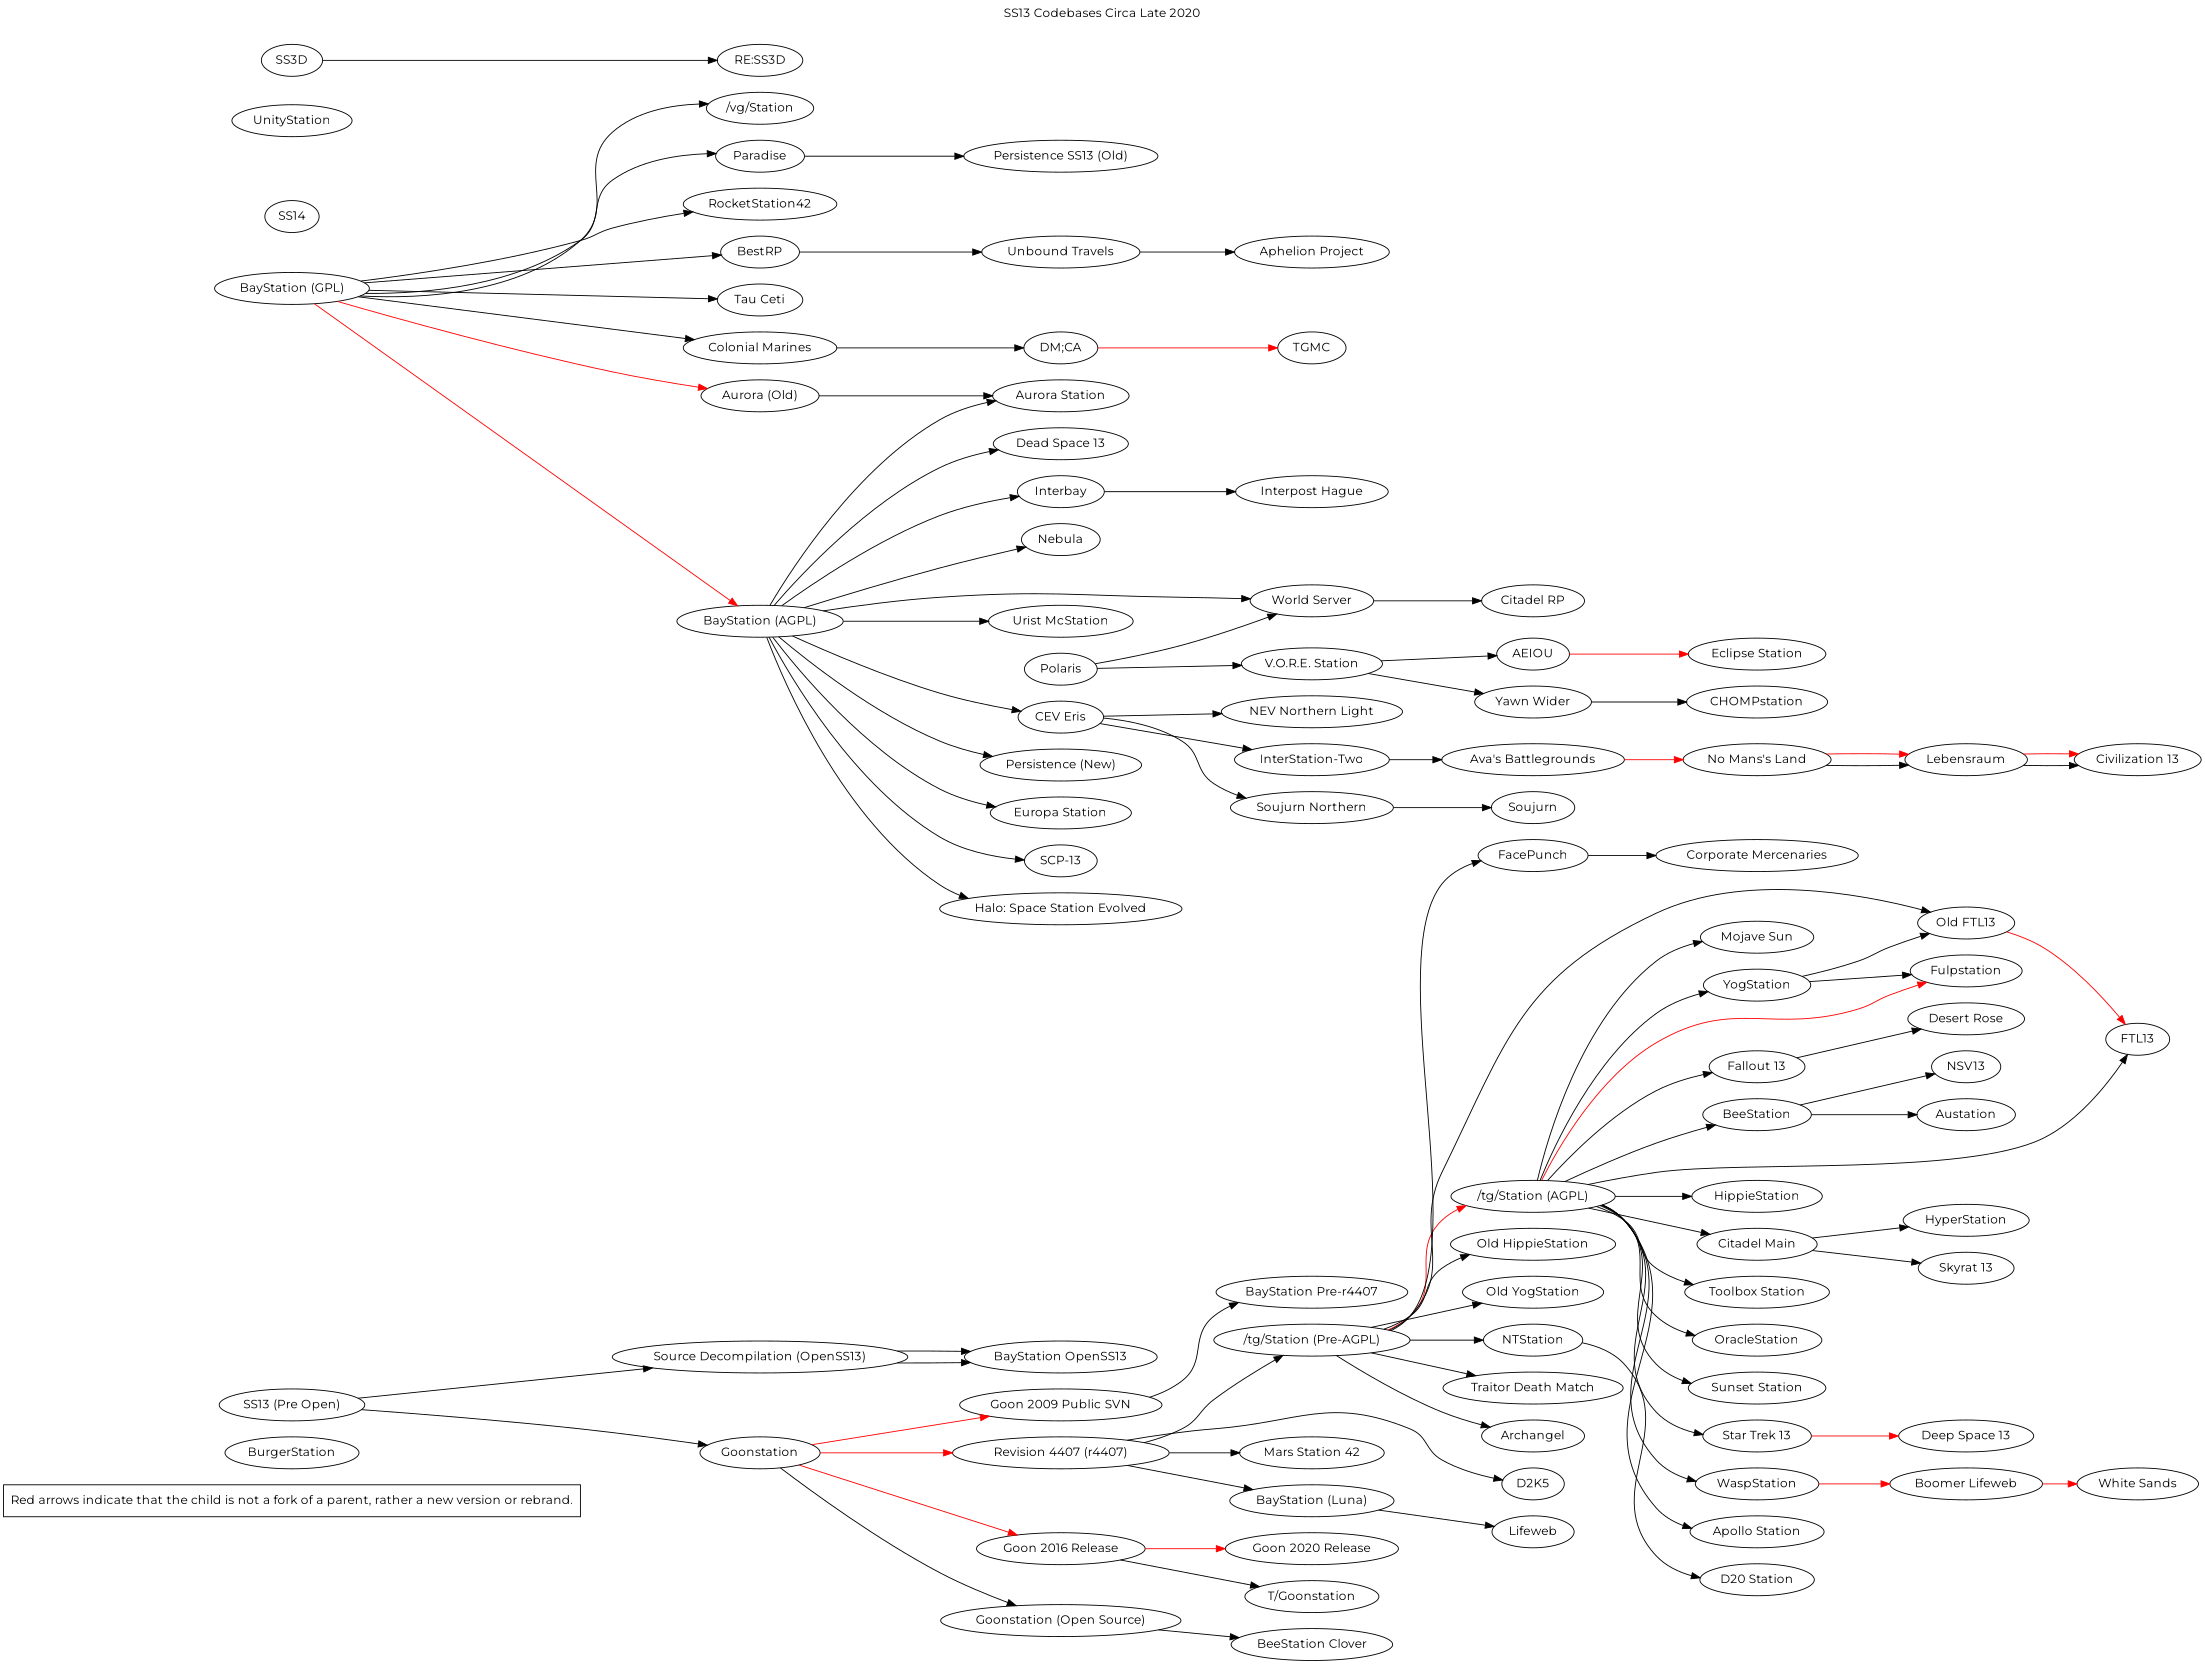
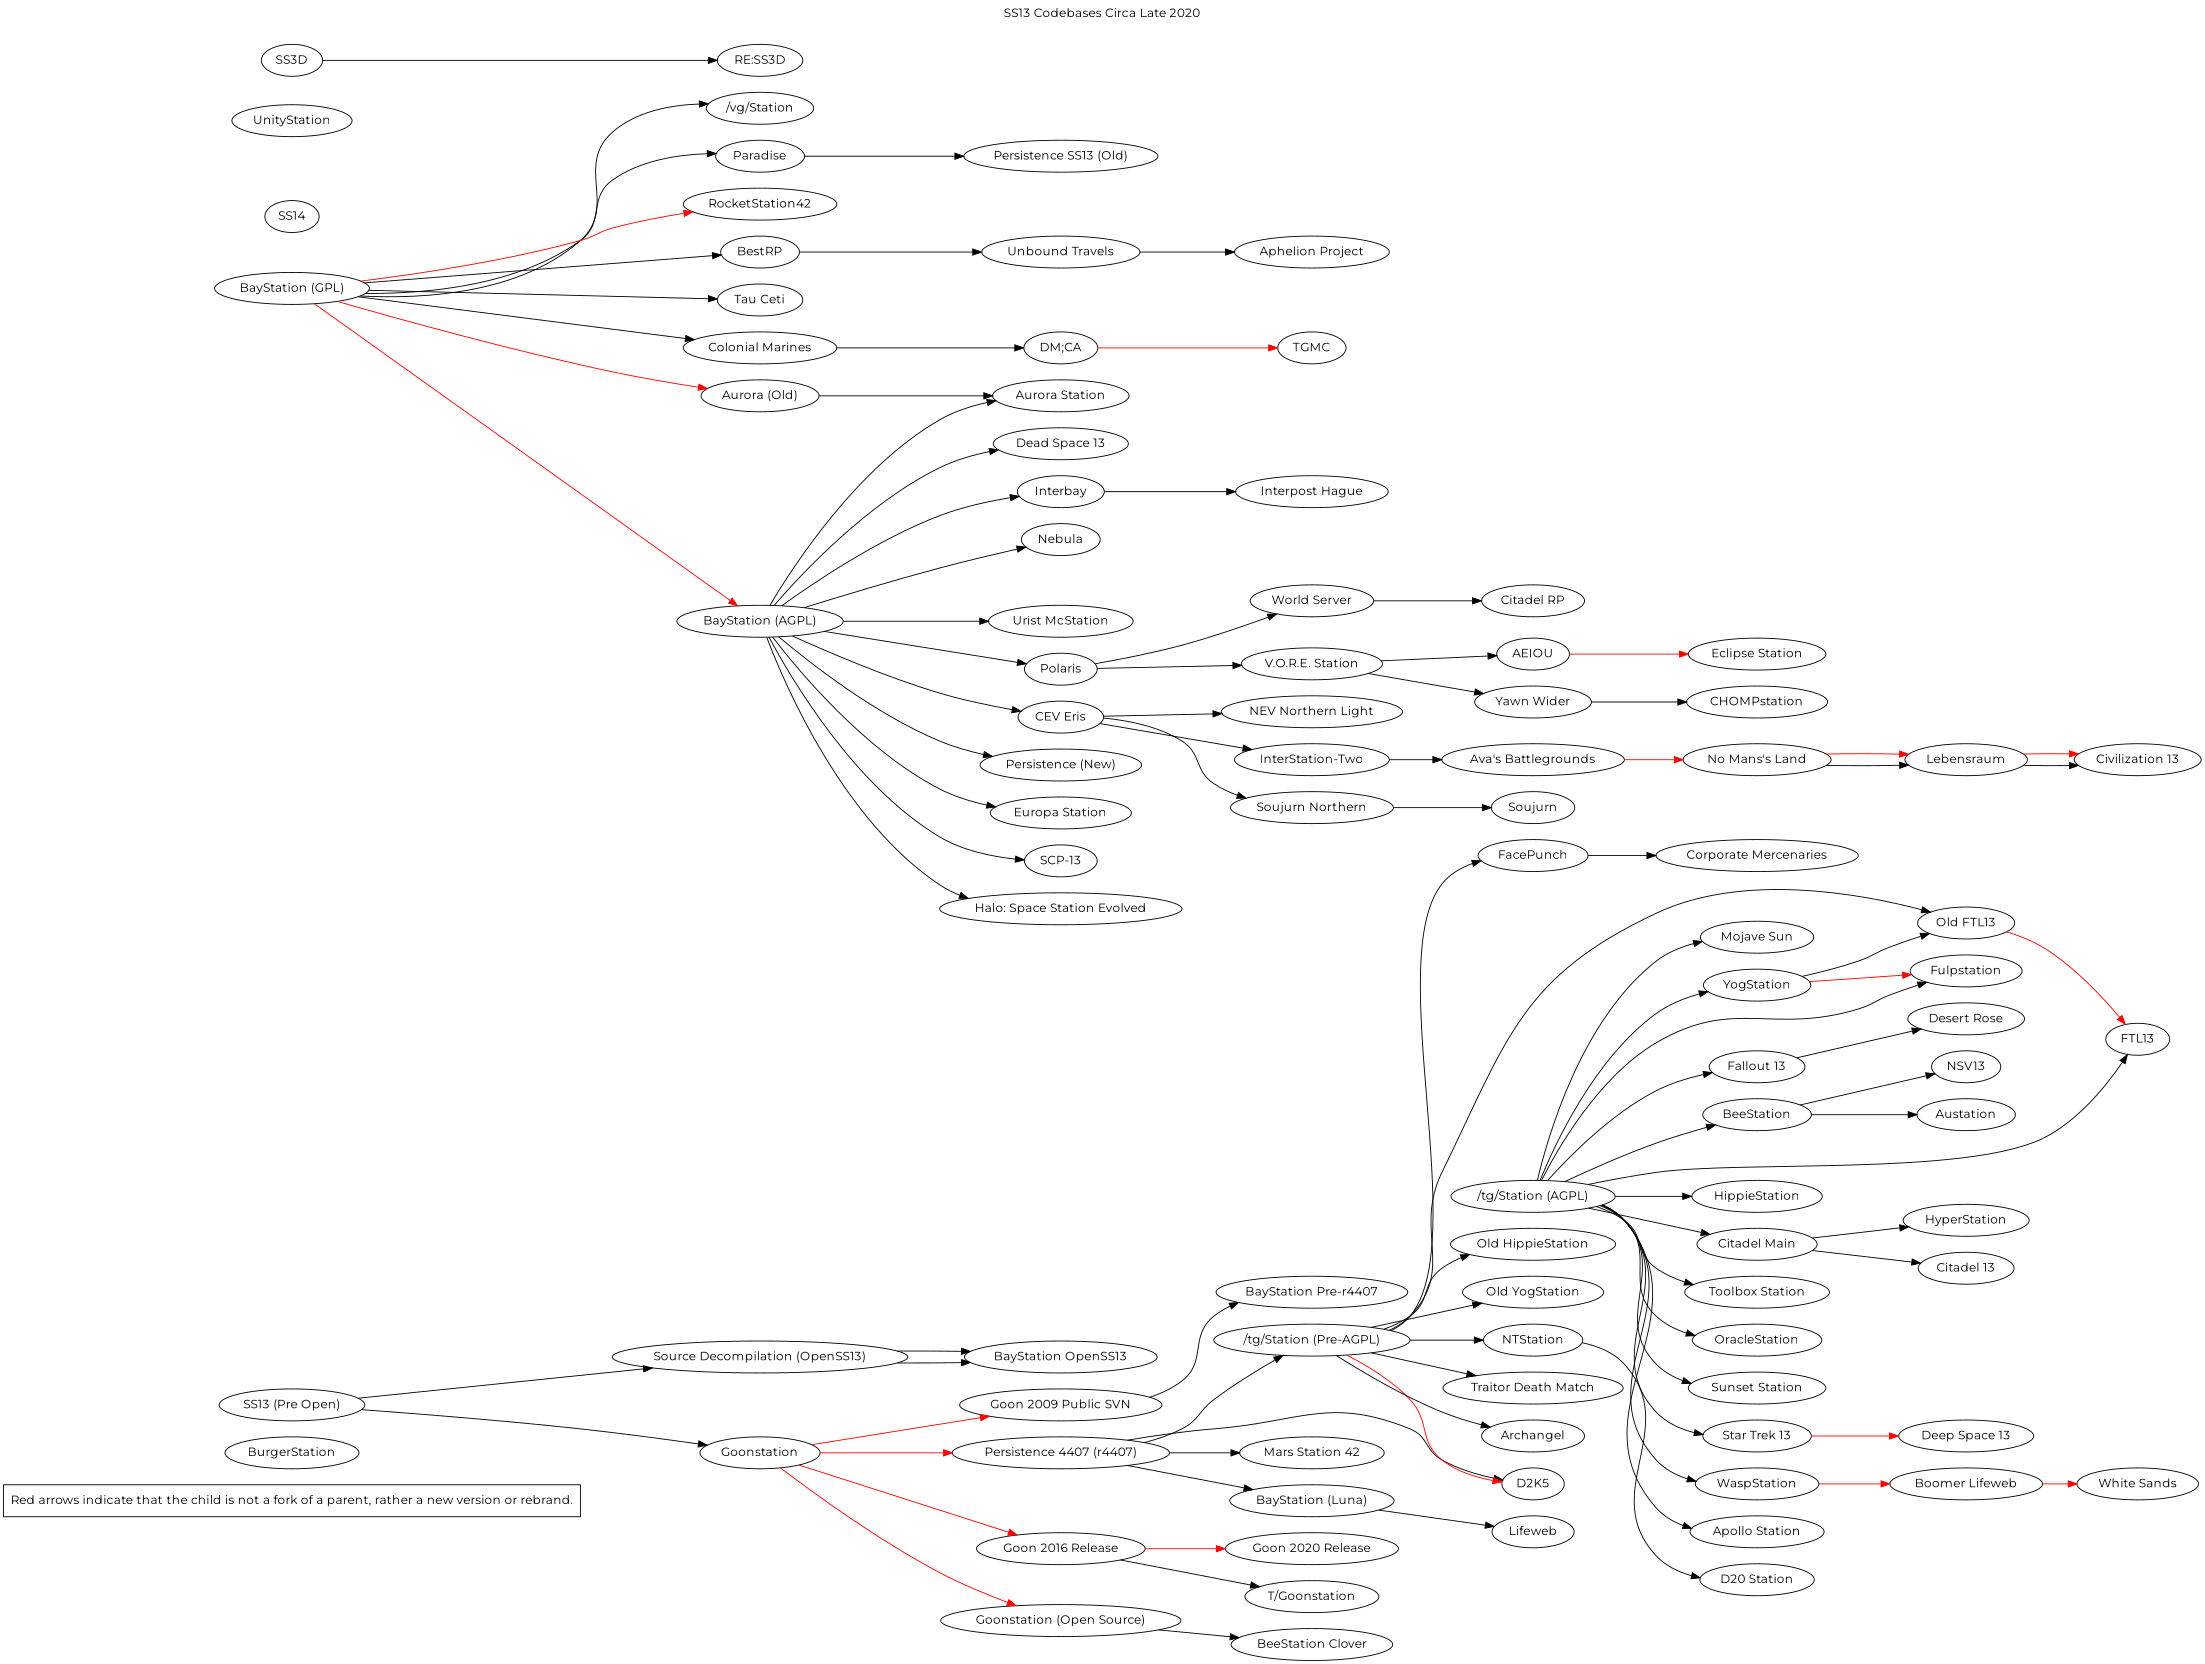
(524, 254) -> (524, 254)
(1032, 594) -> (921, 647)
(1856, 978) -> (1856, 978)
(1698, 1025) -> (1698, 1025)
(1966, 1268) -> (1966, 1268)
(1426, 1272) -> (1422, 1420)
(1061, 1453) -> (1061, 1453)
(889, 1543) -> (889, 1543)
